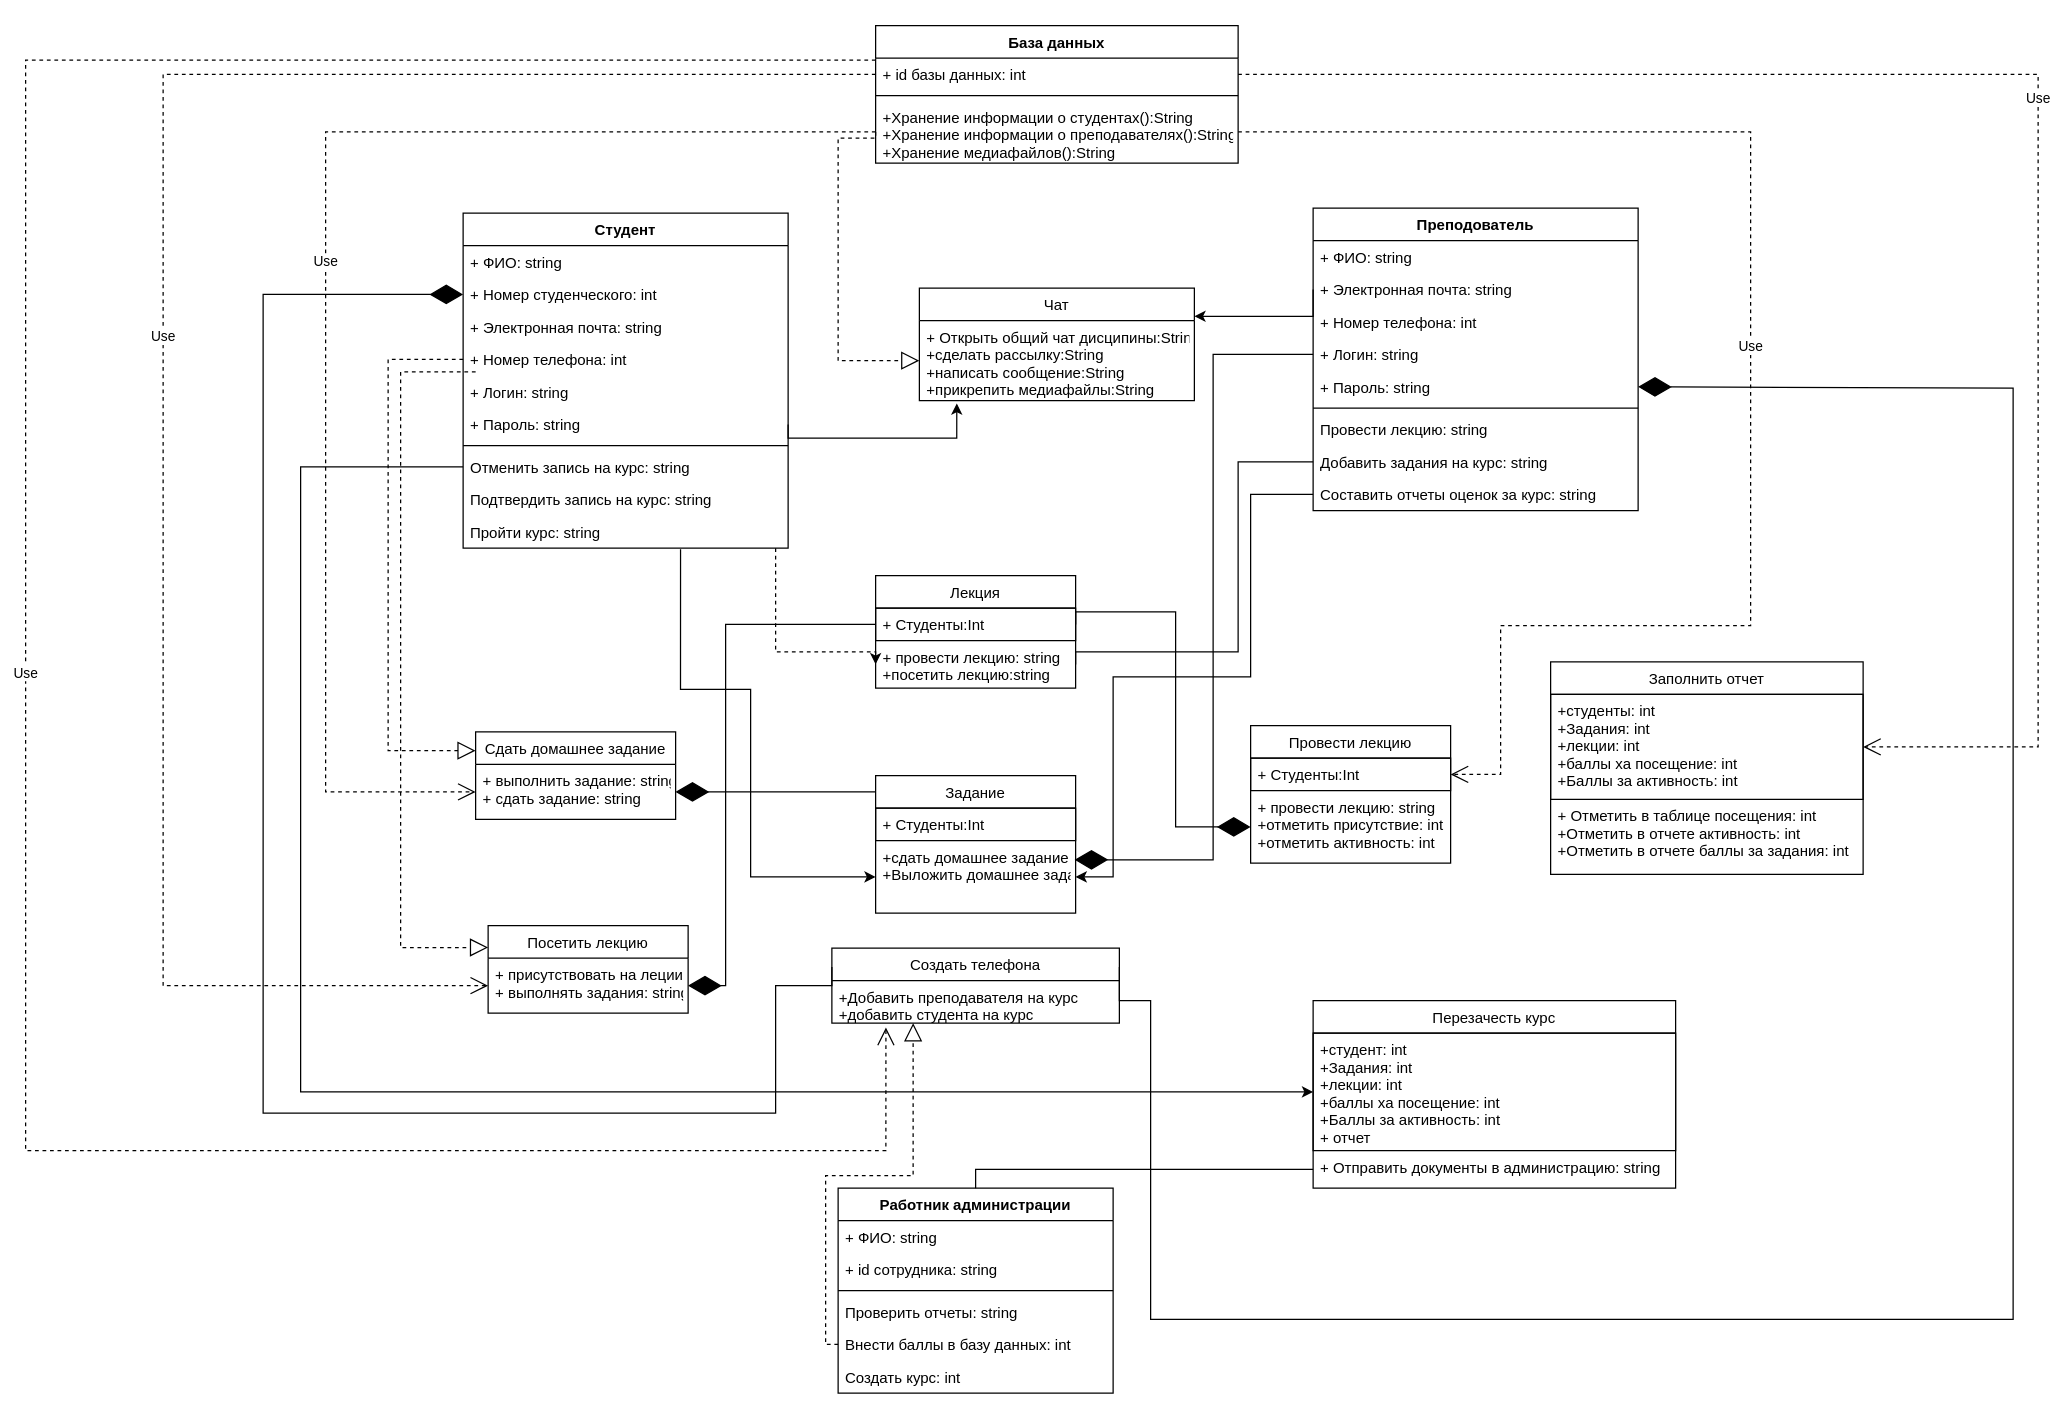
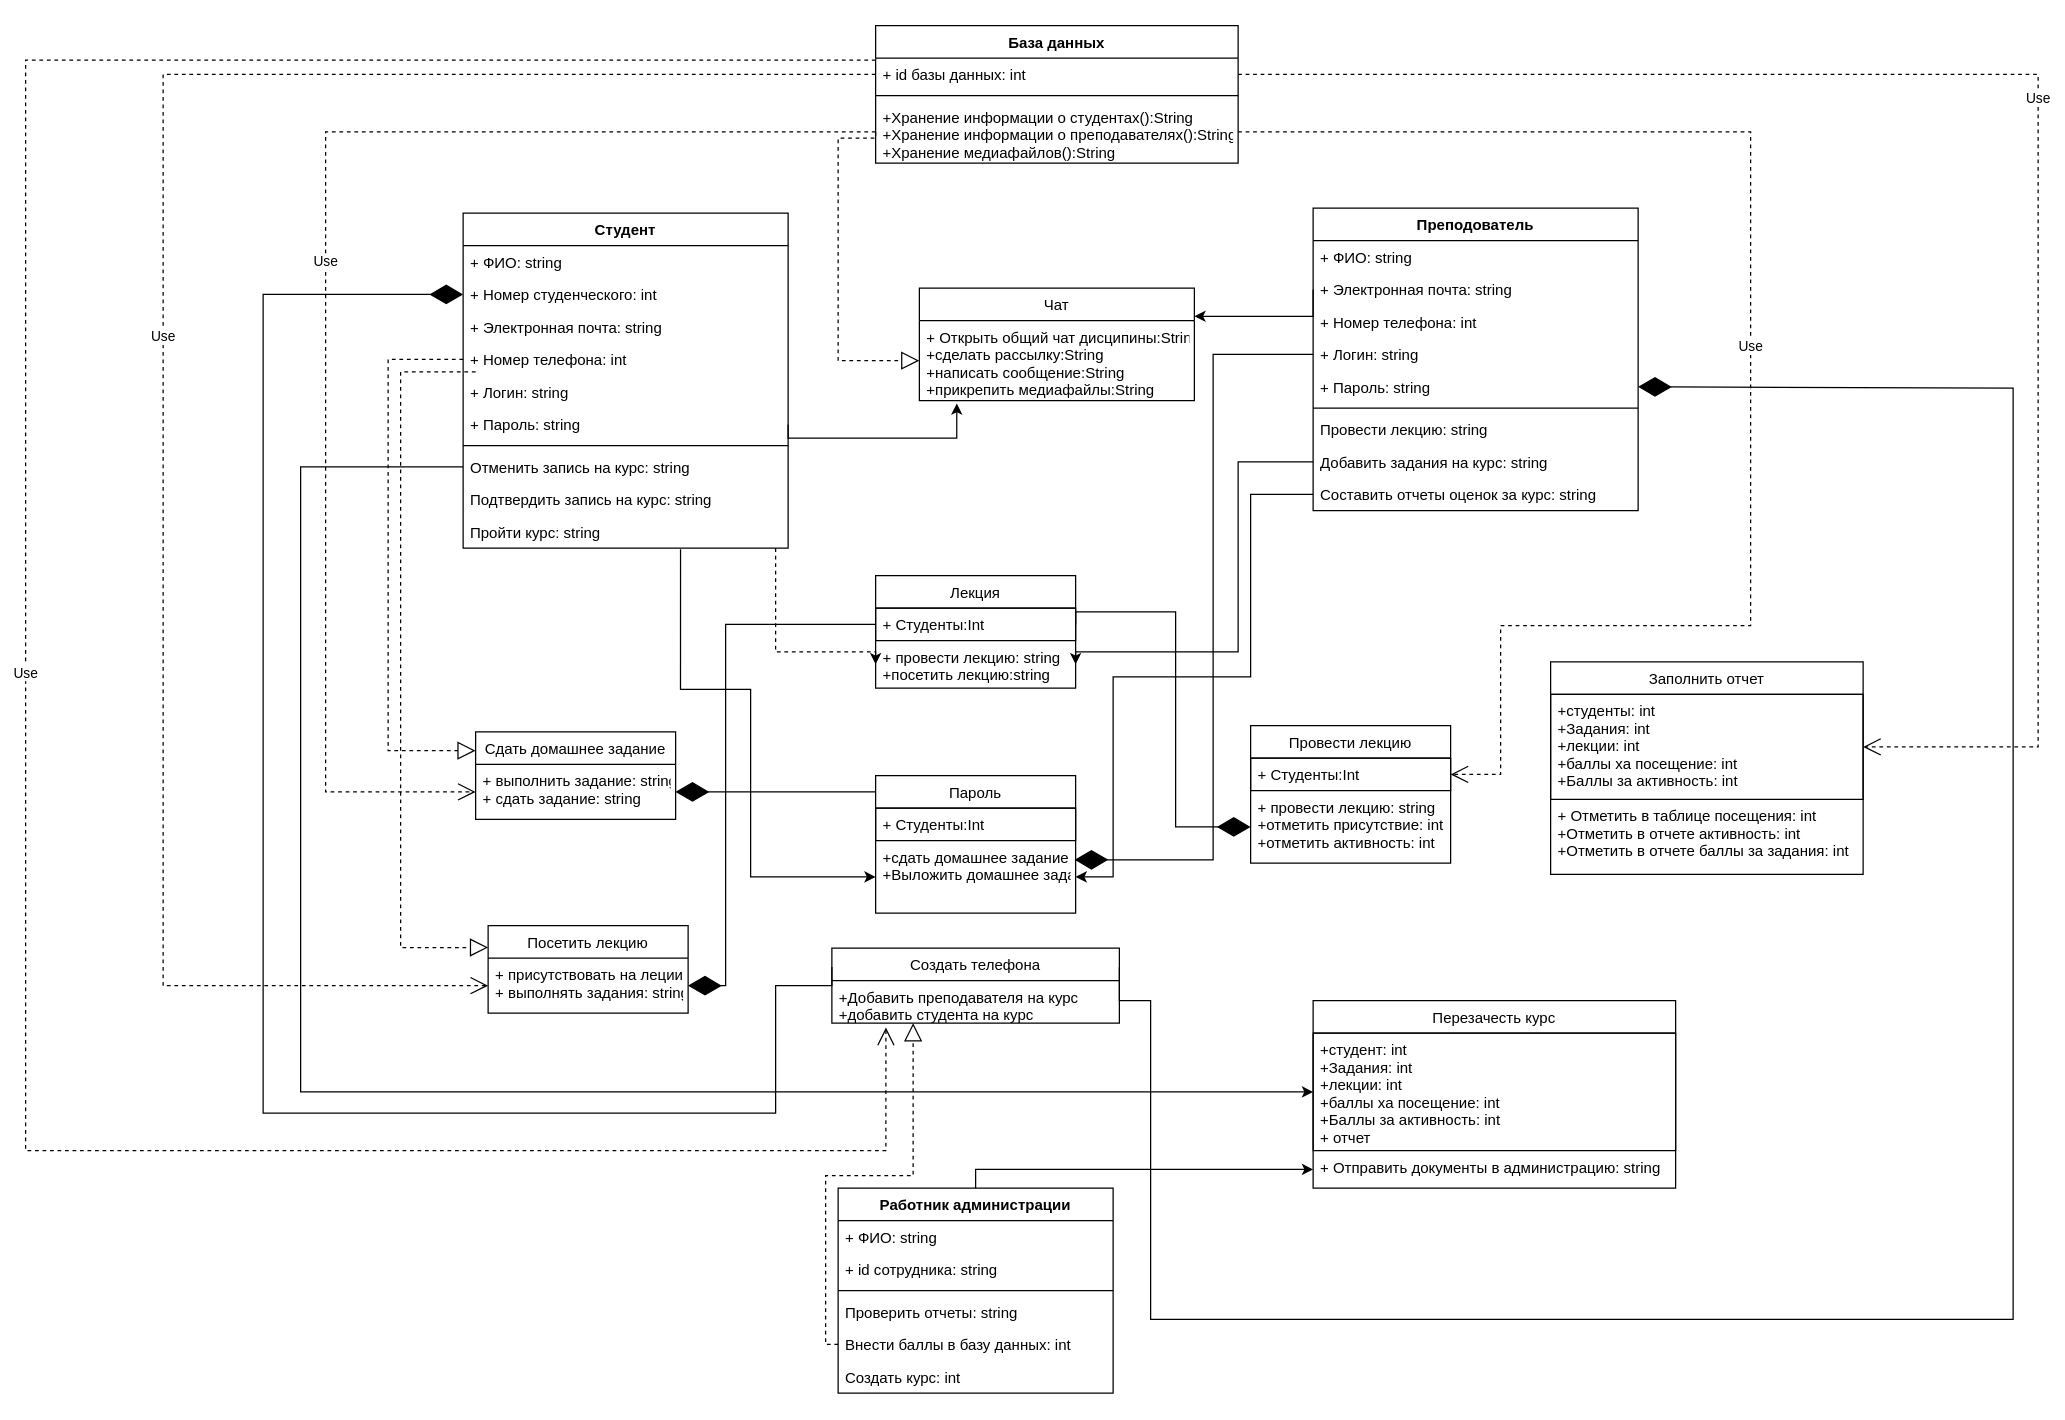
(1076, 654) -> (1077, 652)
(975, 793) -> (975, 793)
(1306, 1169) -> (1303, 1169)
